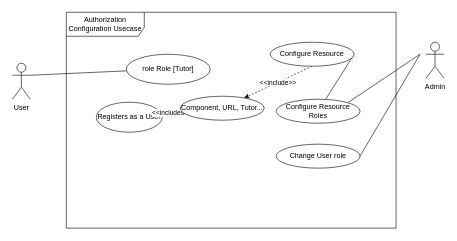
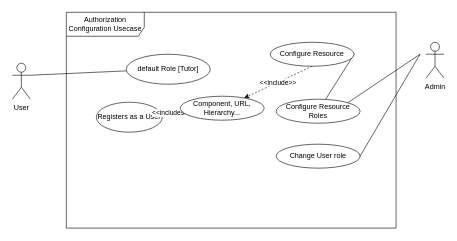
(168, 69) -> (168, 69)
(222, 108) -> (222, 108)
